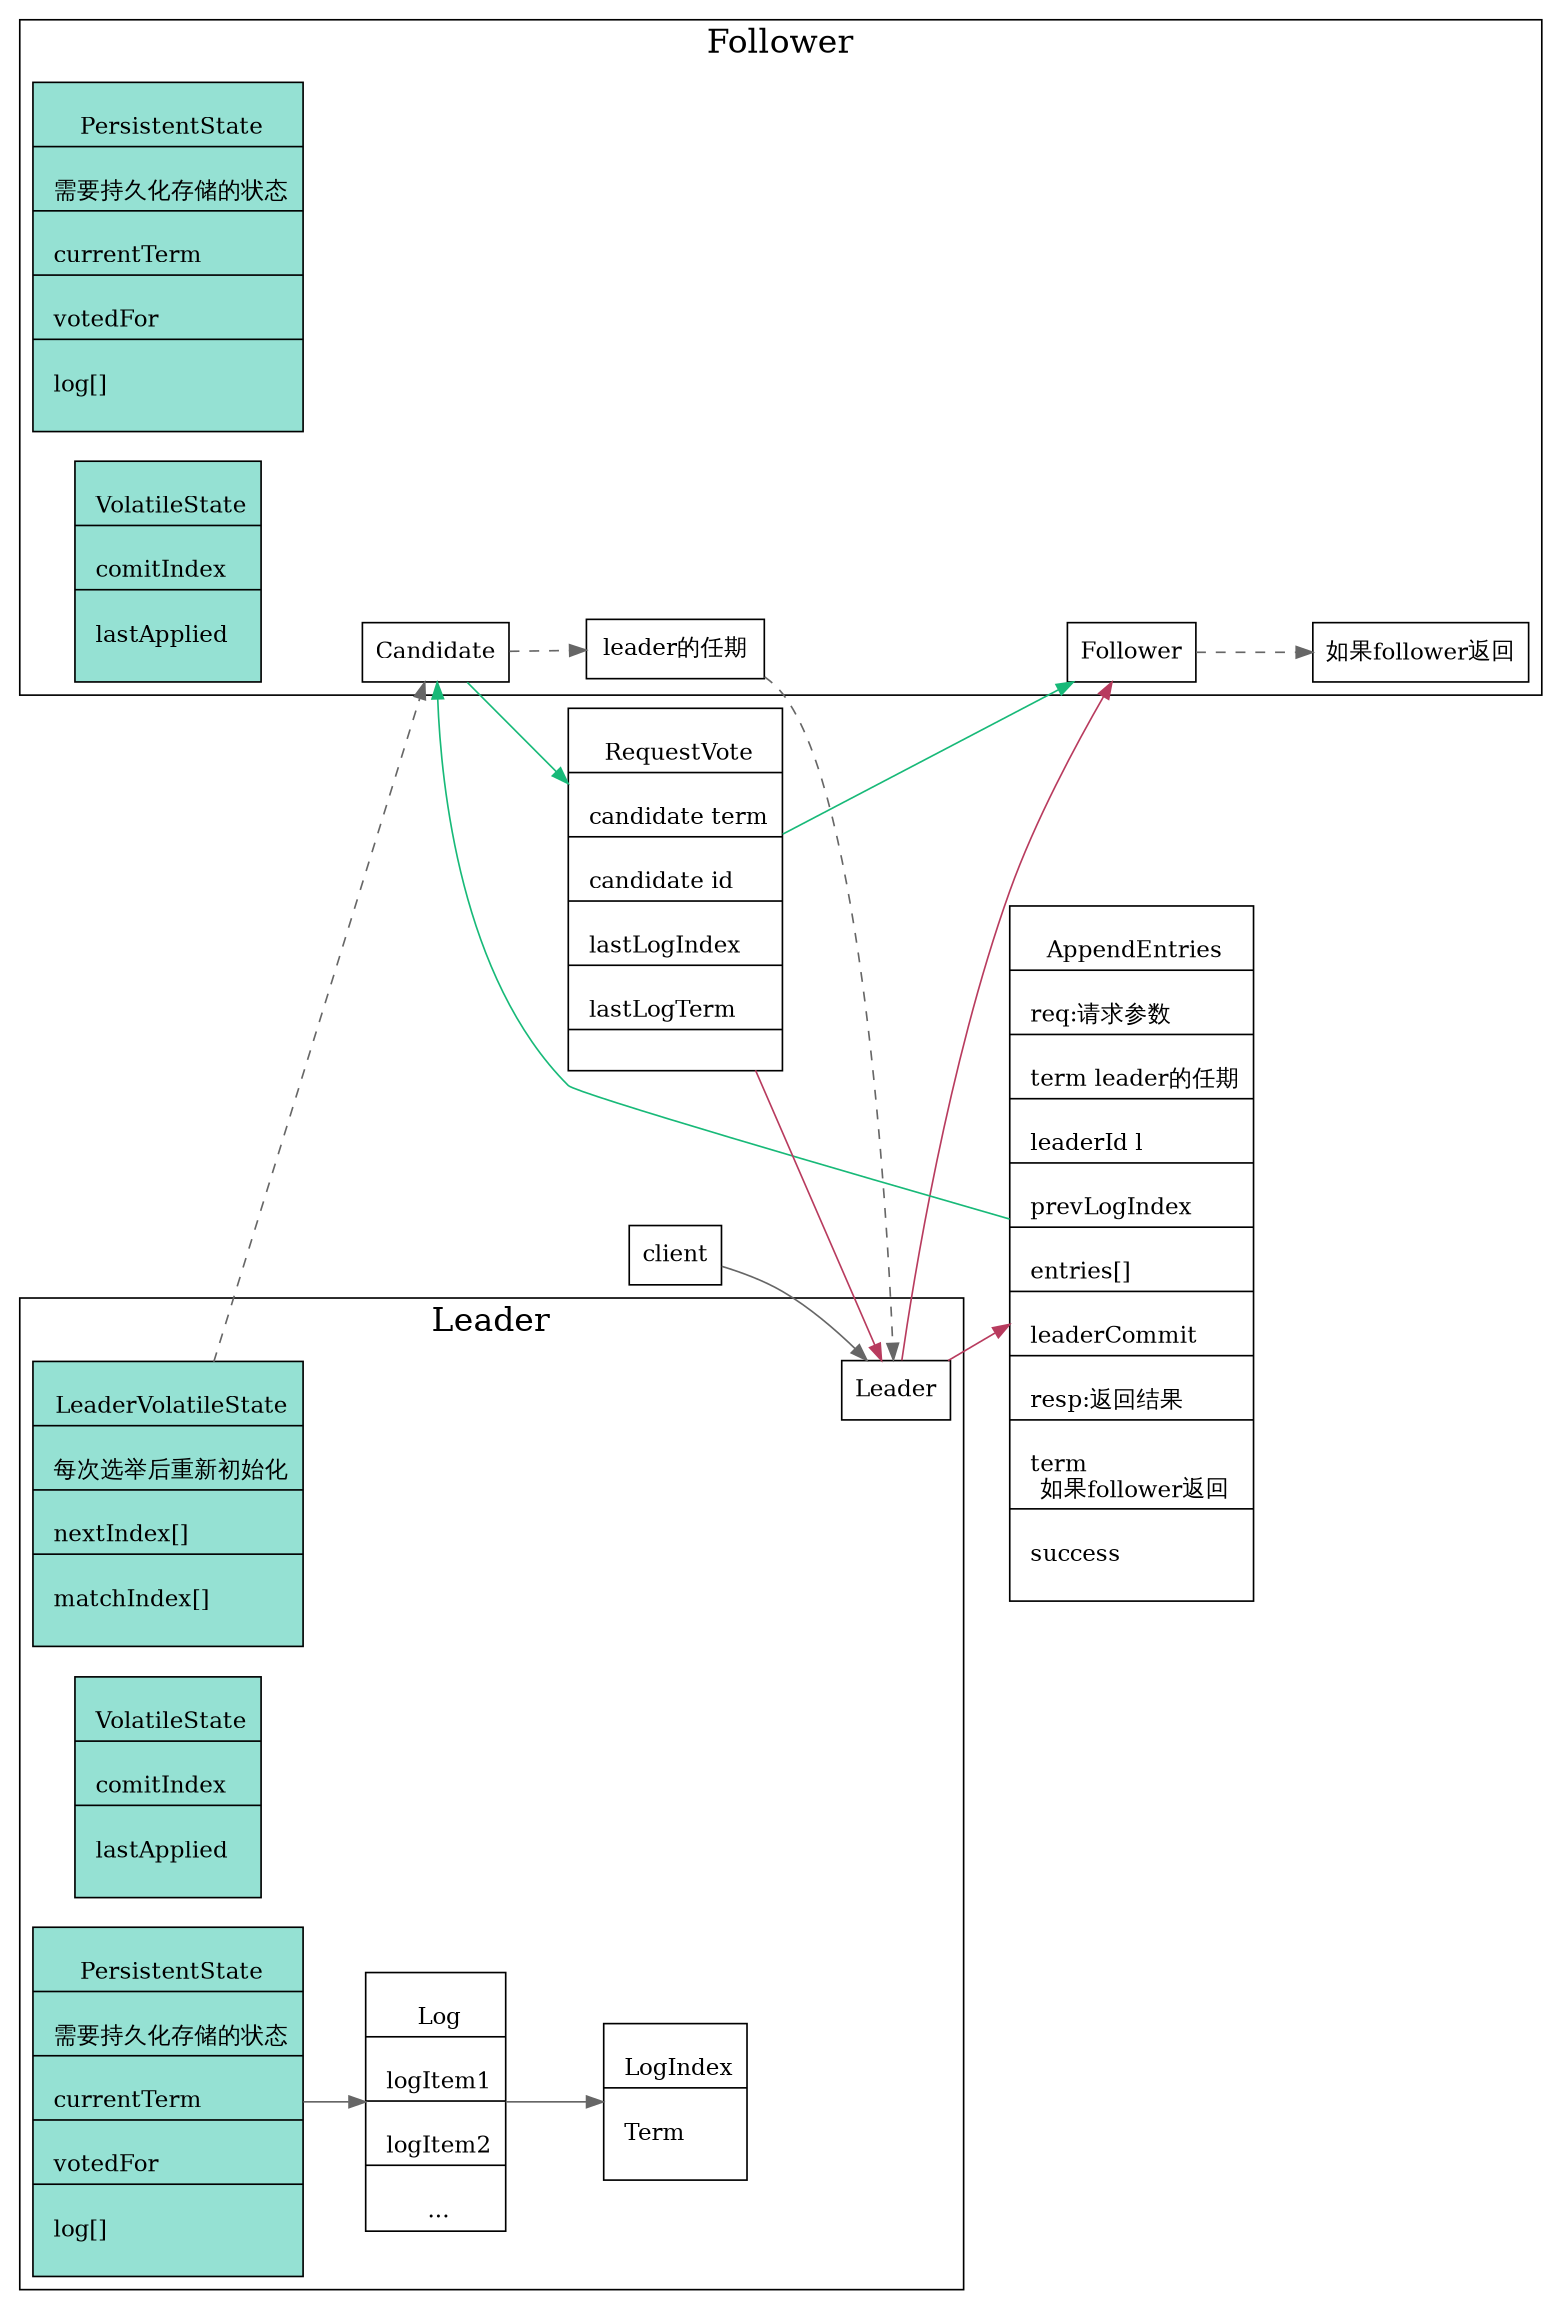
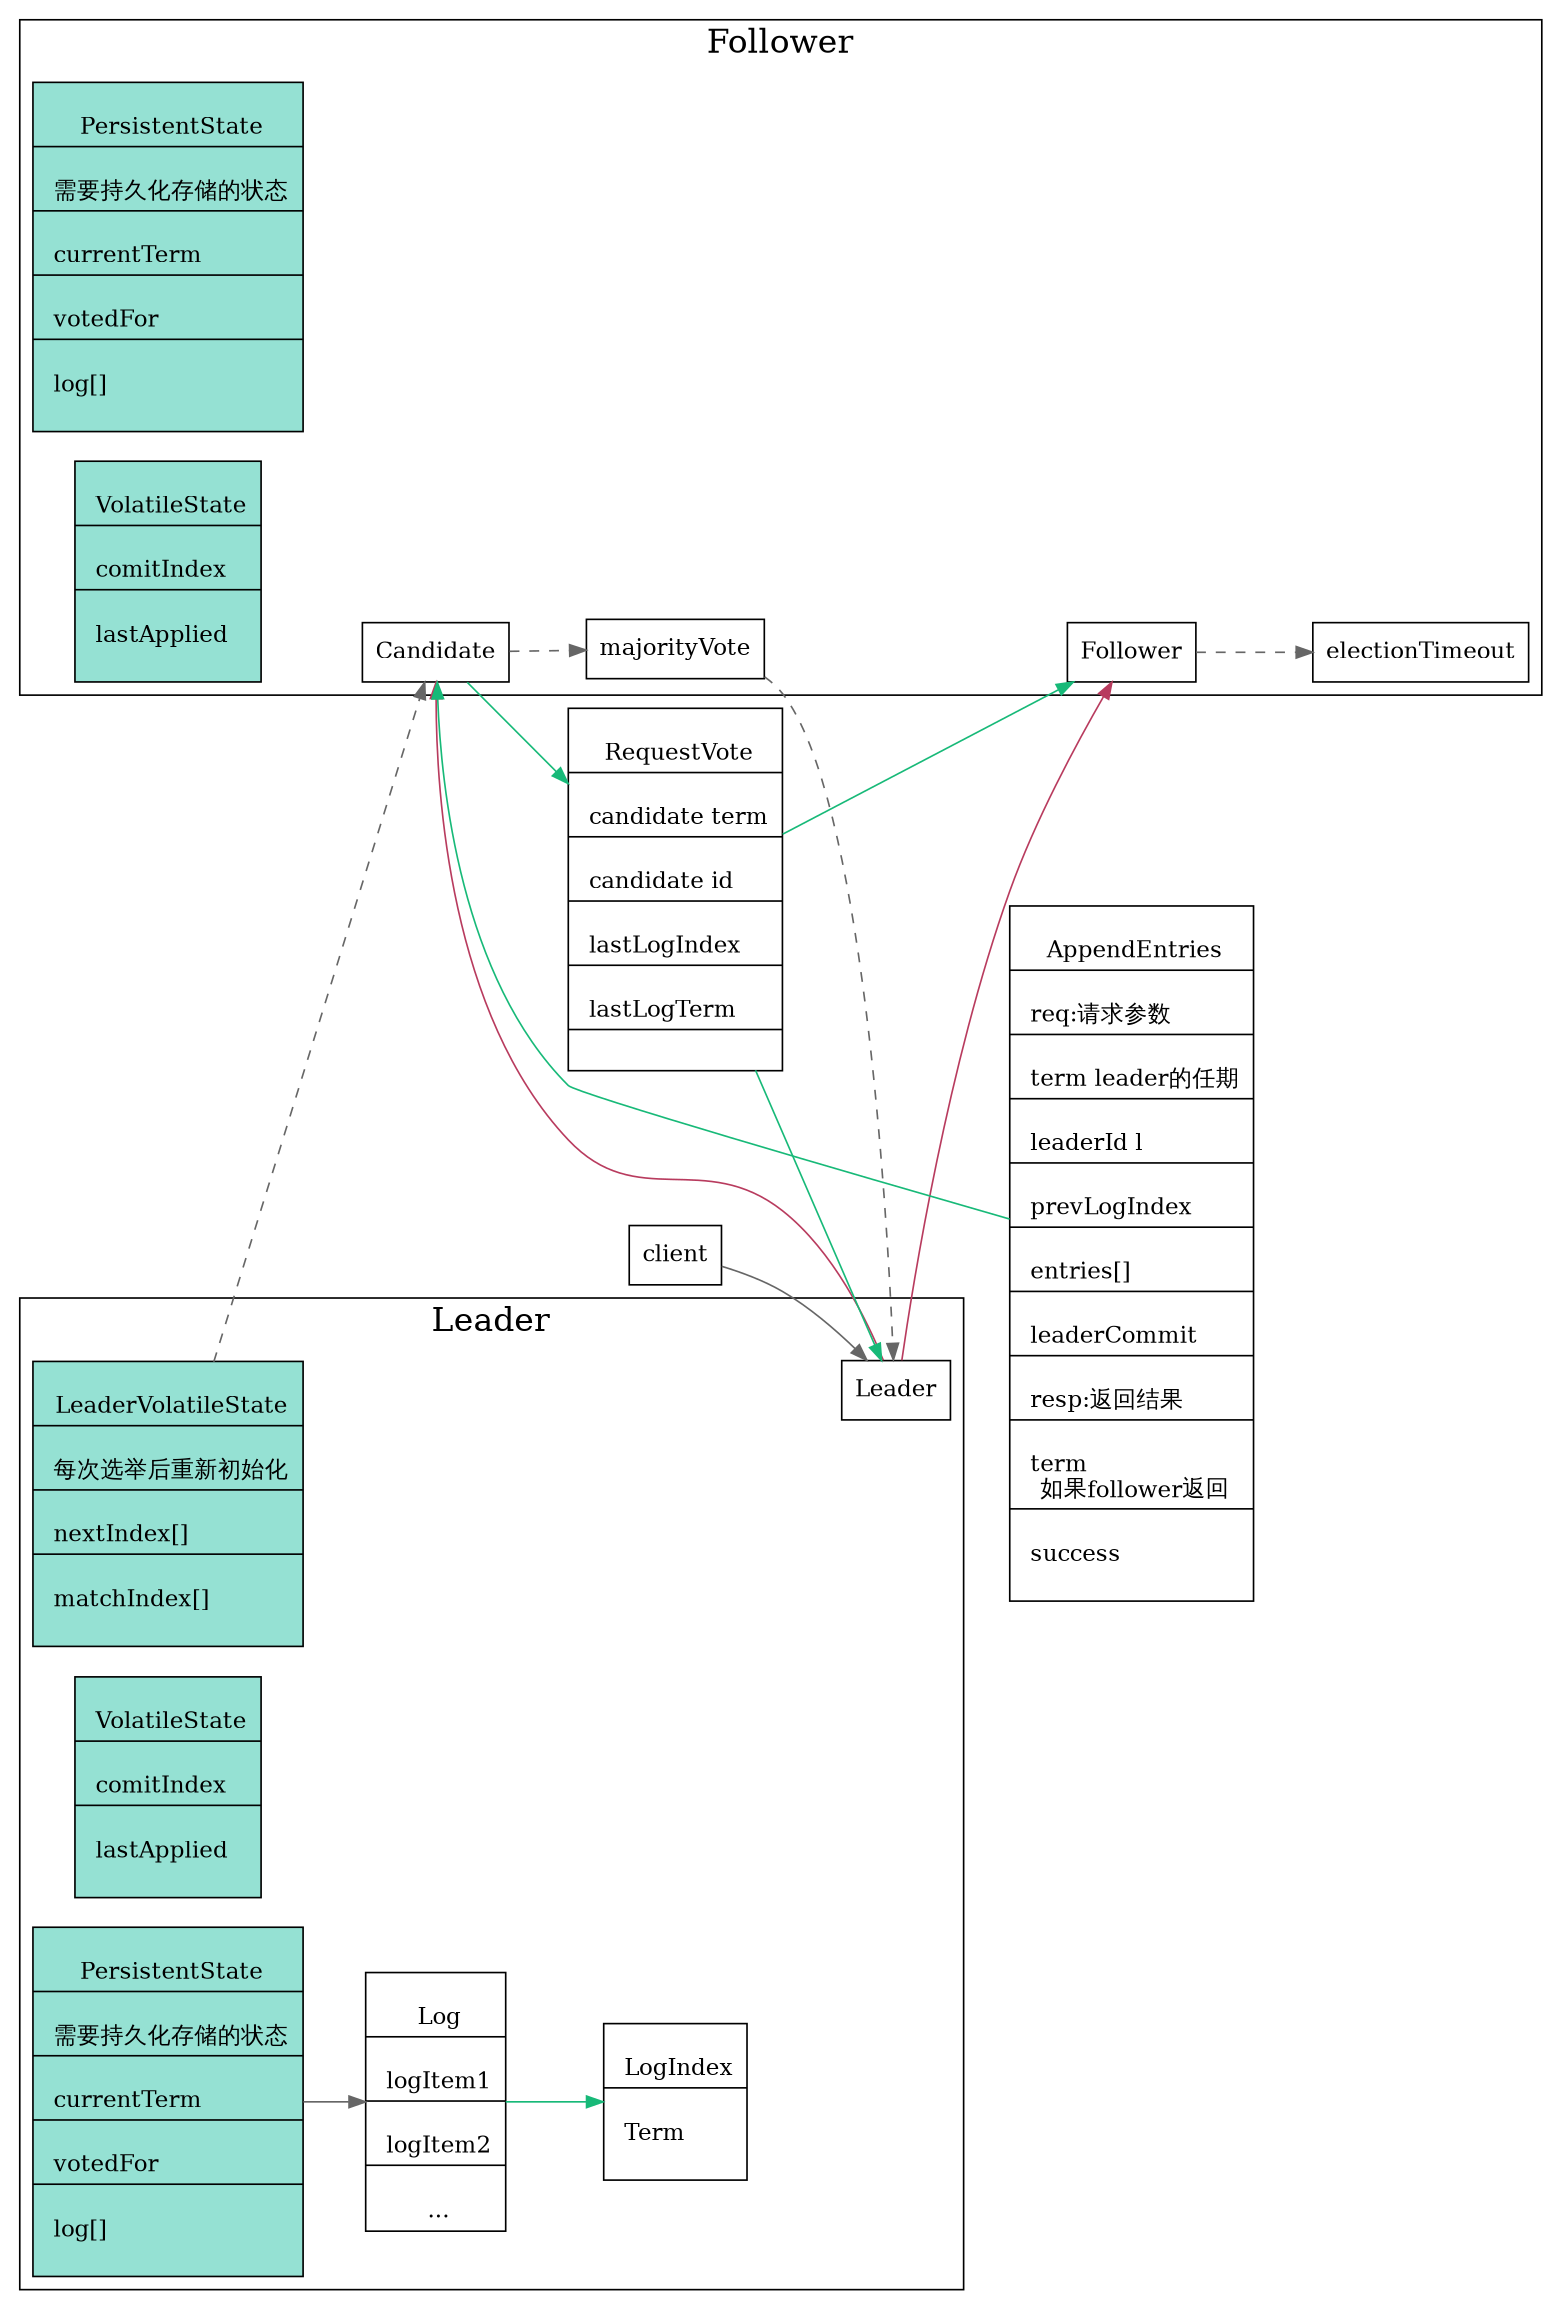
(675, 649) -> (675, 649)
(1421, 652) -> (1421, 652)
(815, 1208) -> (815, 1208)
(974, 1345) -> (551, 1118)
(546, 2102) -> (546, 2102)
